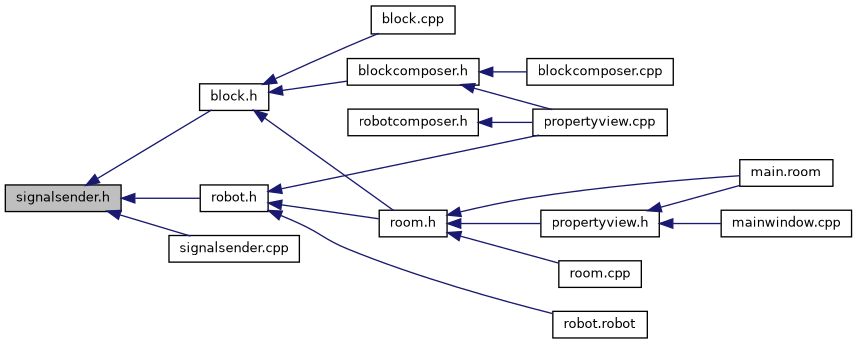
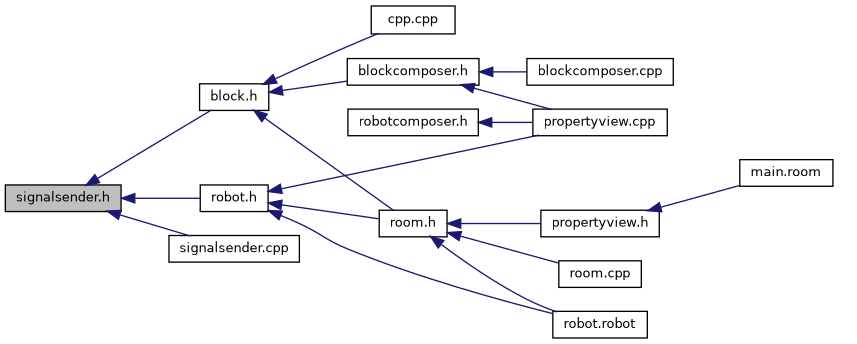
(413, 20) -> (413, 20)
(599, 188) -> (497, 282)
(786, 224) -> none
